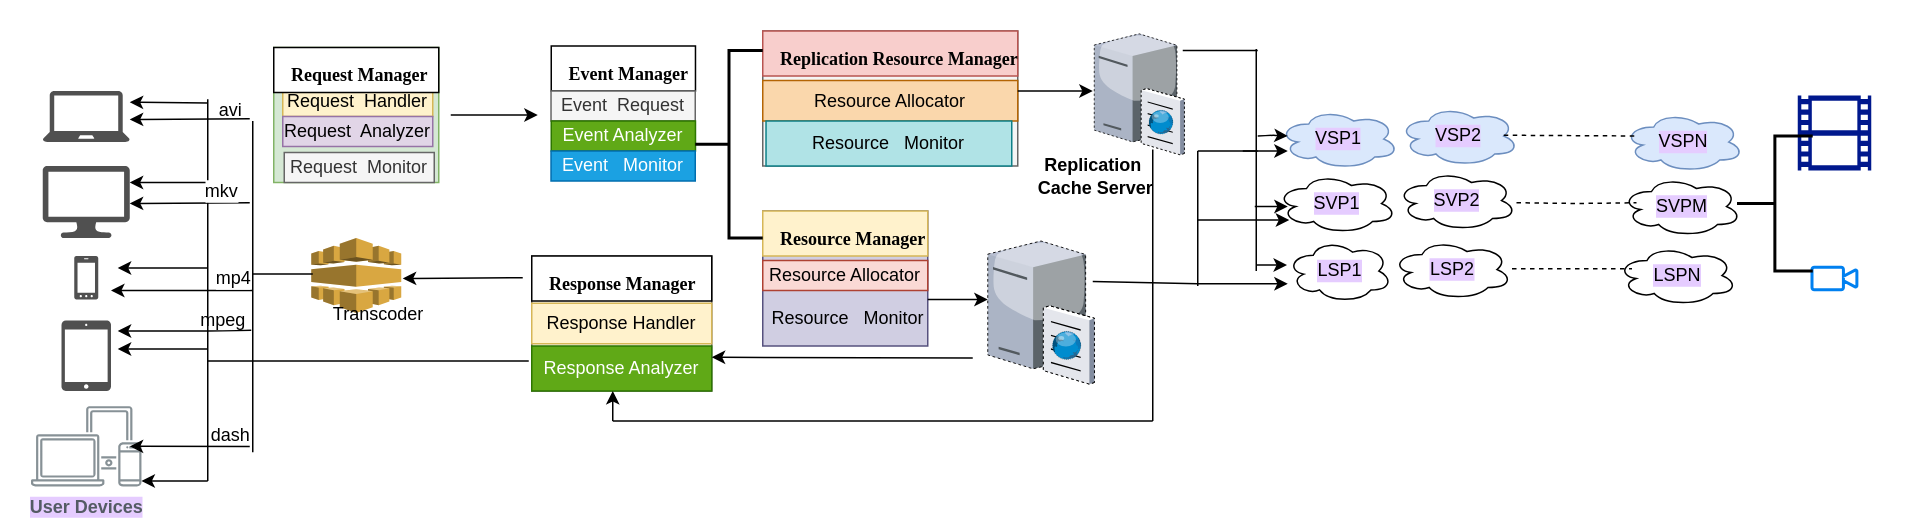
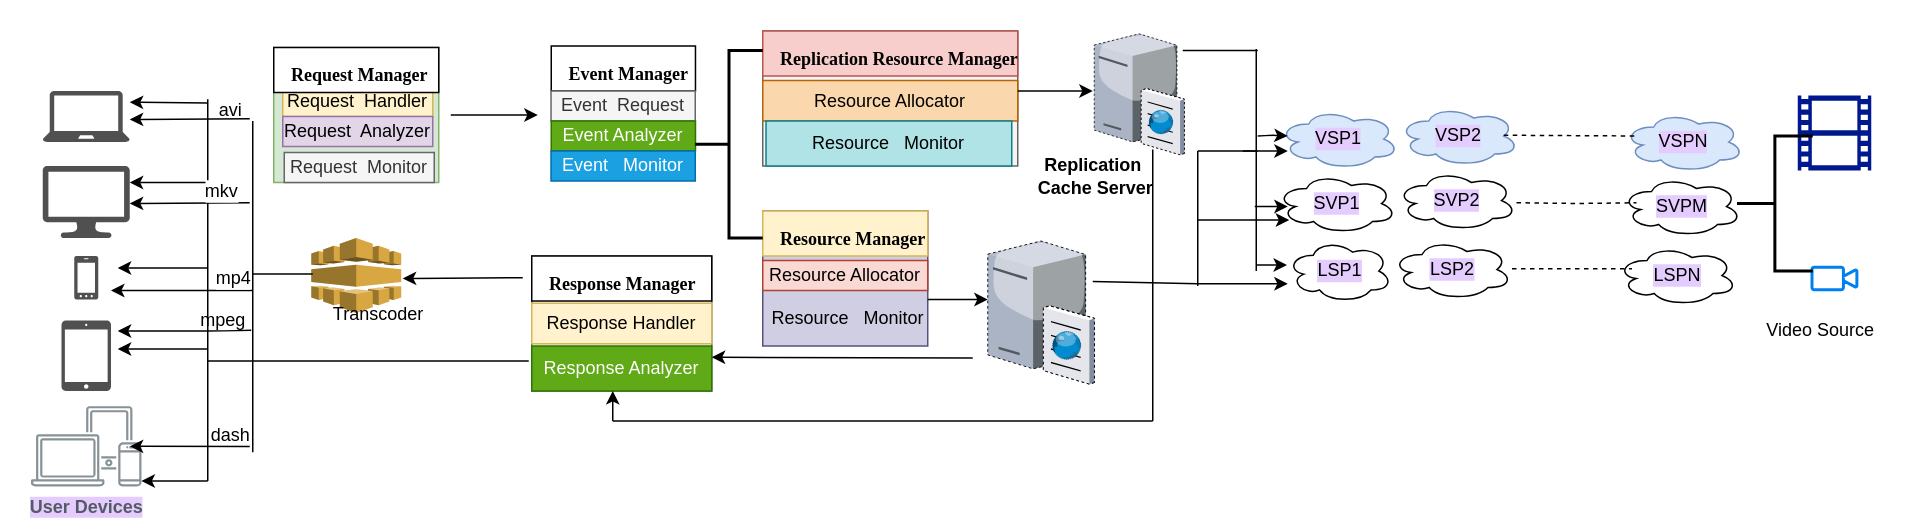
none -> (1820, 331)
